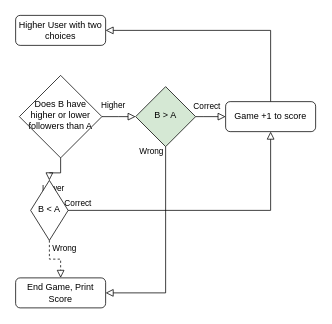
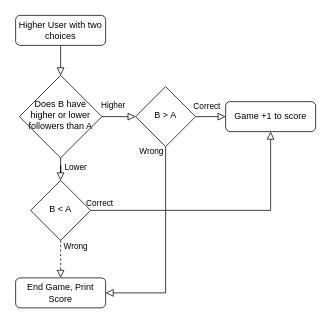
(227, 30) -> none
none -> (60, 57)
(165, 117) -> (165, 117)
(49, 210) -> (60, 210)
